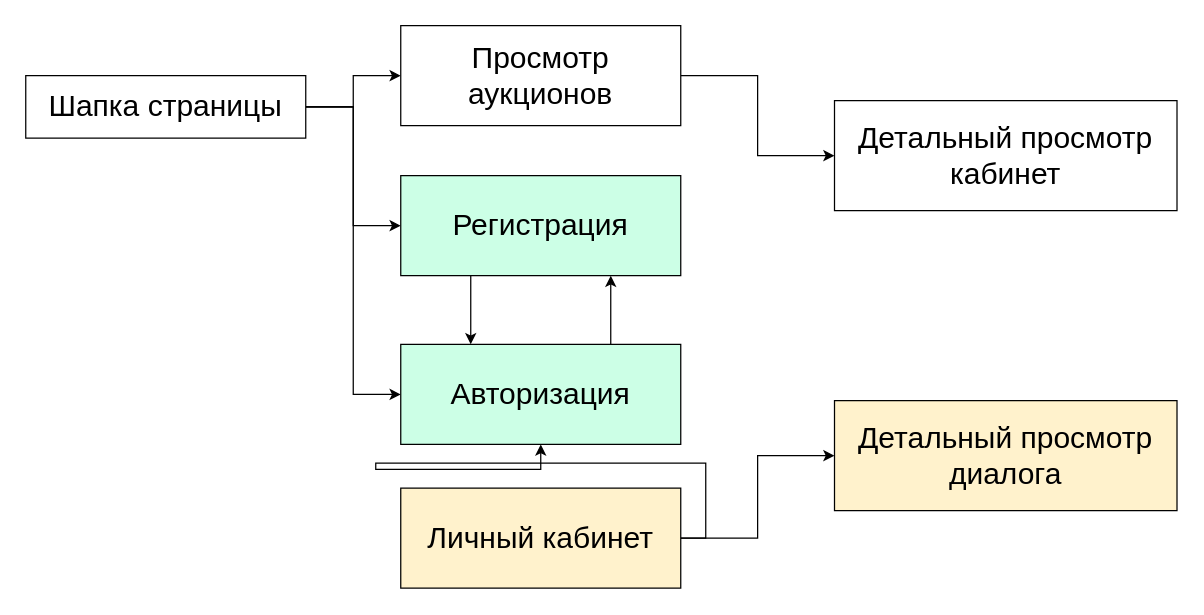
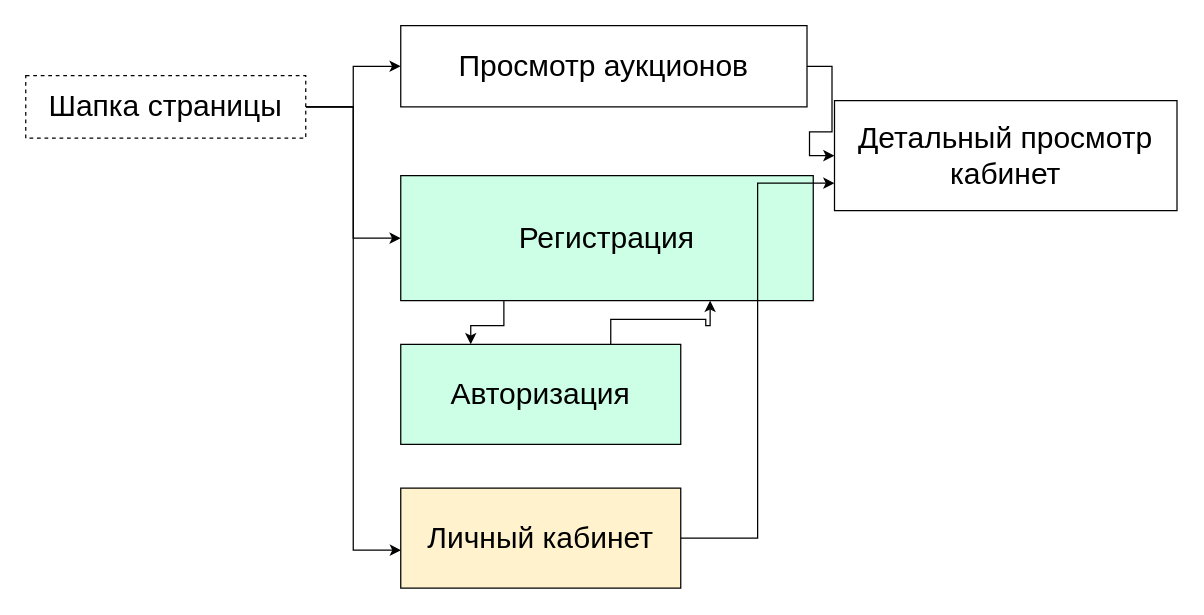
(541, 76) -> (604, 66)
(166, 107) -> (166, 107)
(541, 226) -> (607, 238)
(374, 394) -> none
(792, 456) -> none
(1006, 456) -> none
(484, 463) -> (758, 284)
none -> (353, 493)
